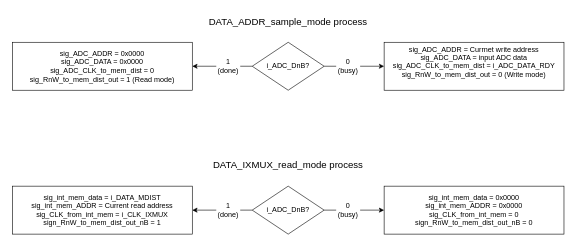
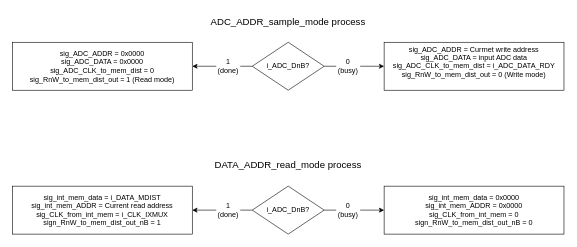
(288, 21) -> (288, 21)
(288, 165) -> (288, 165)
